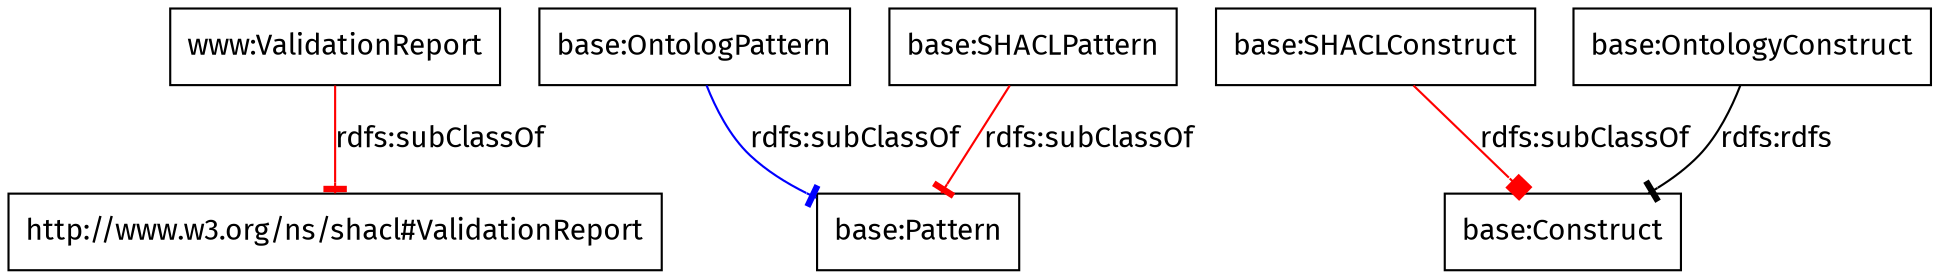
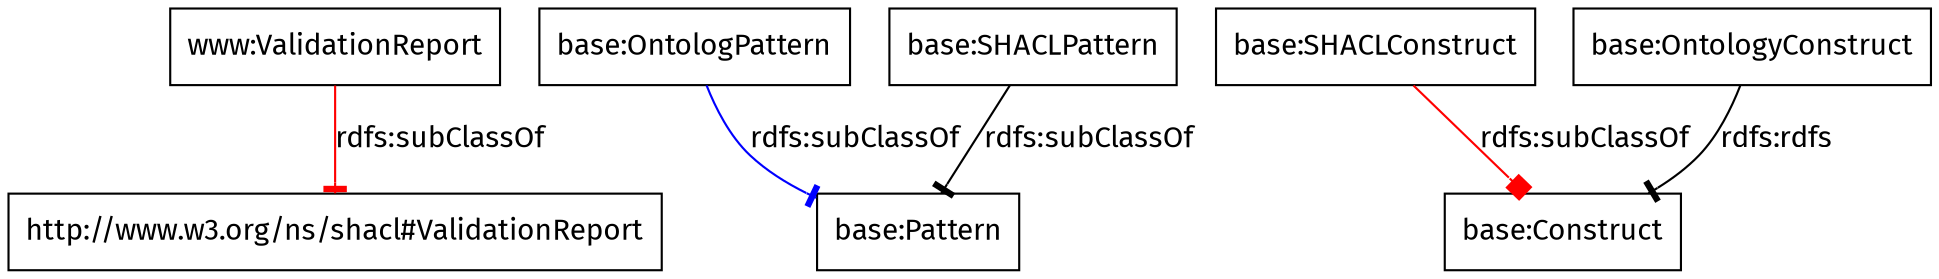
(978, 135) -> (978, 135)
